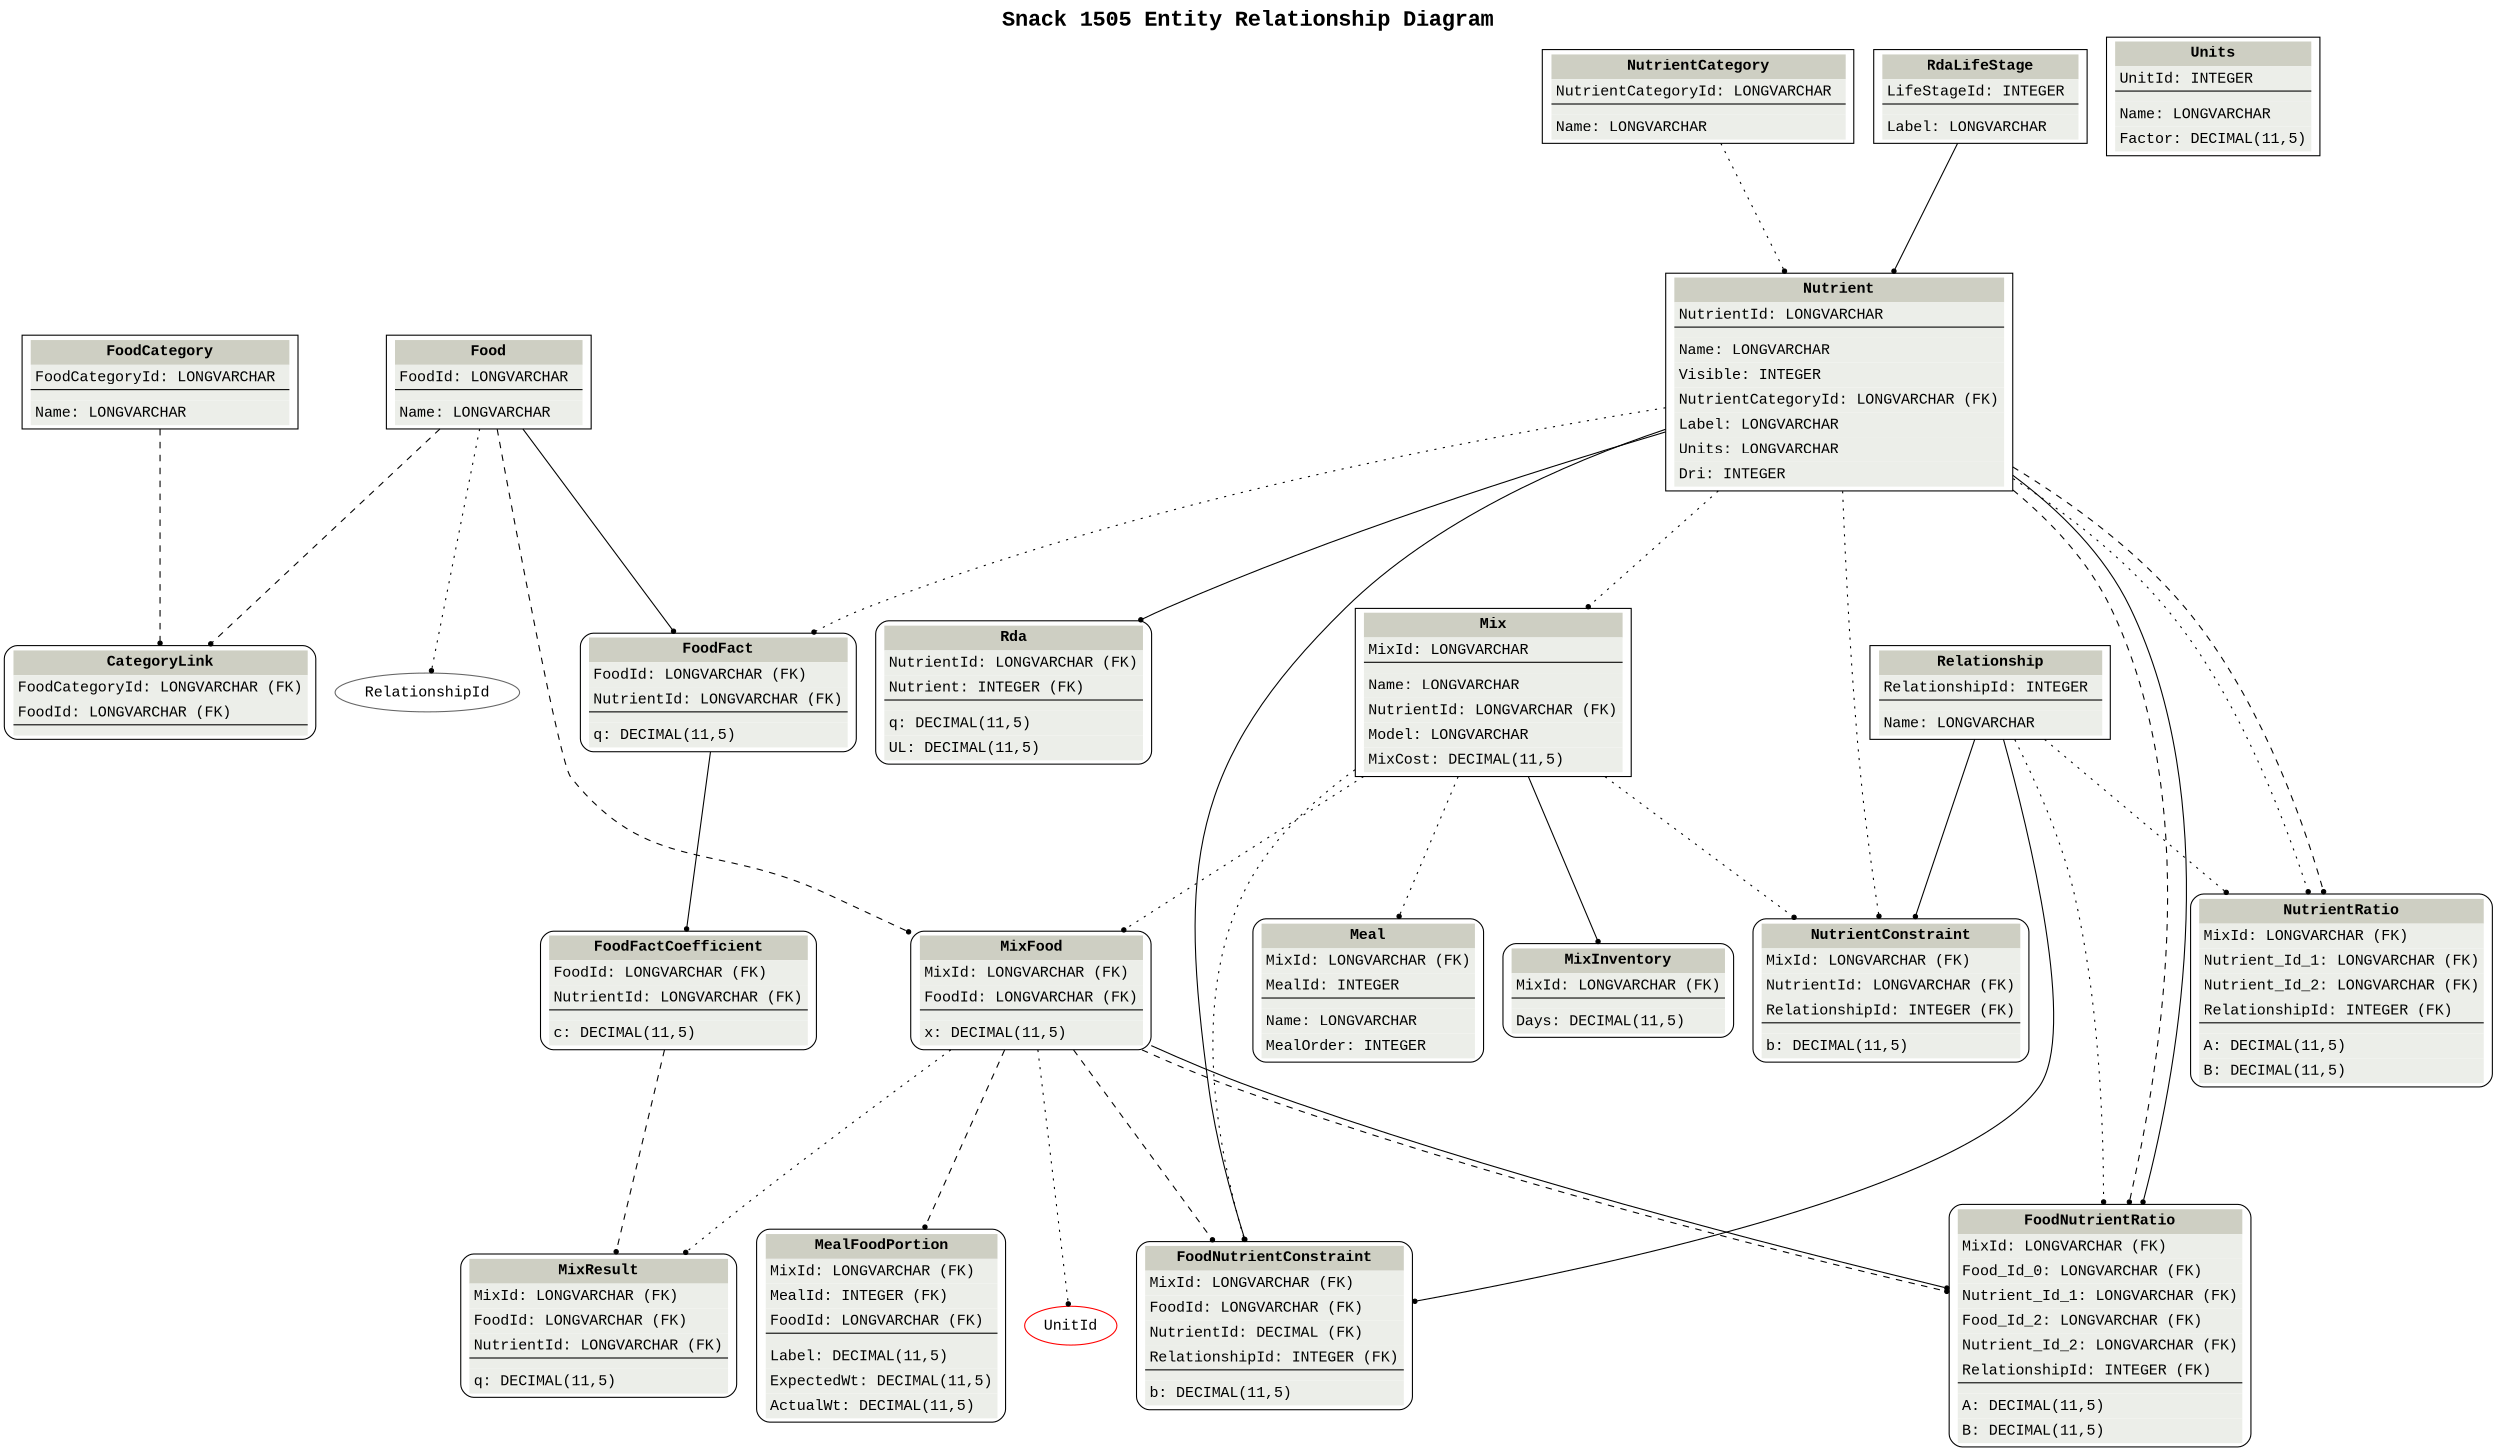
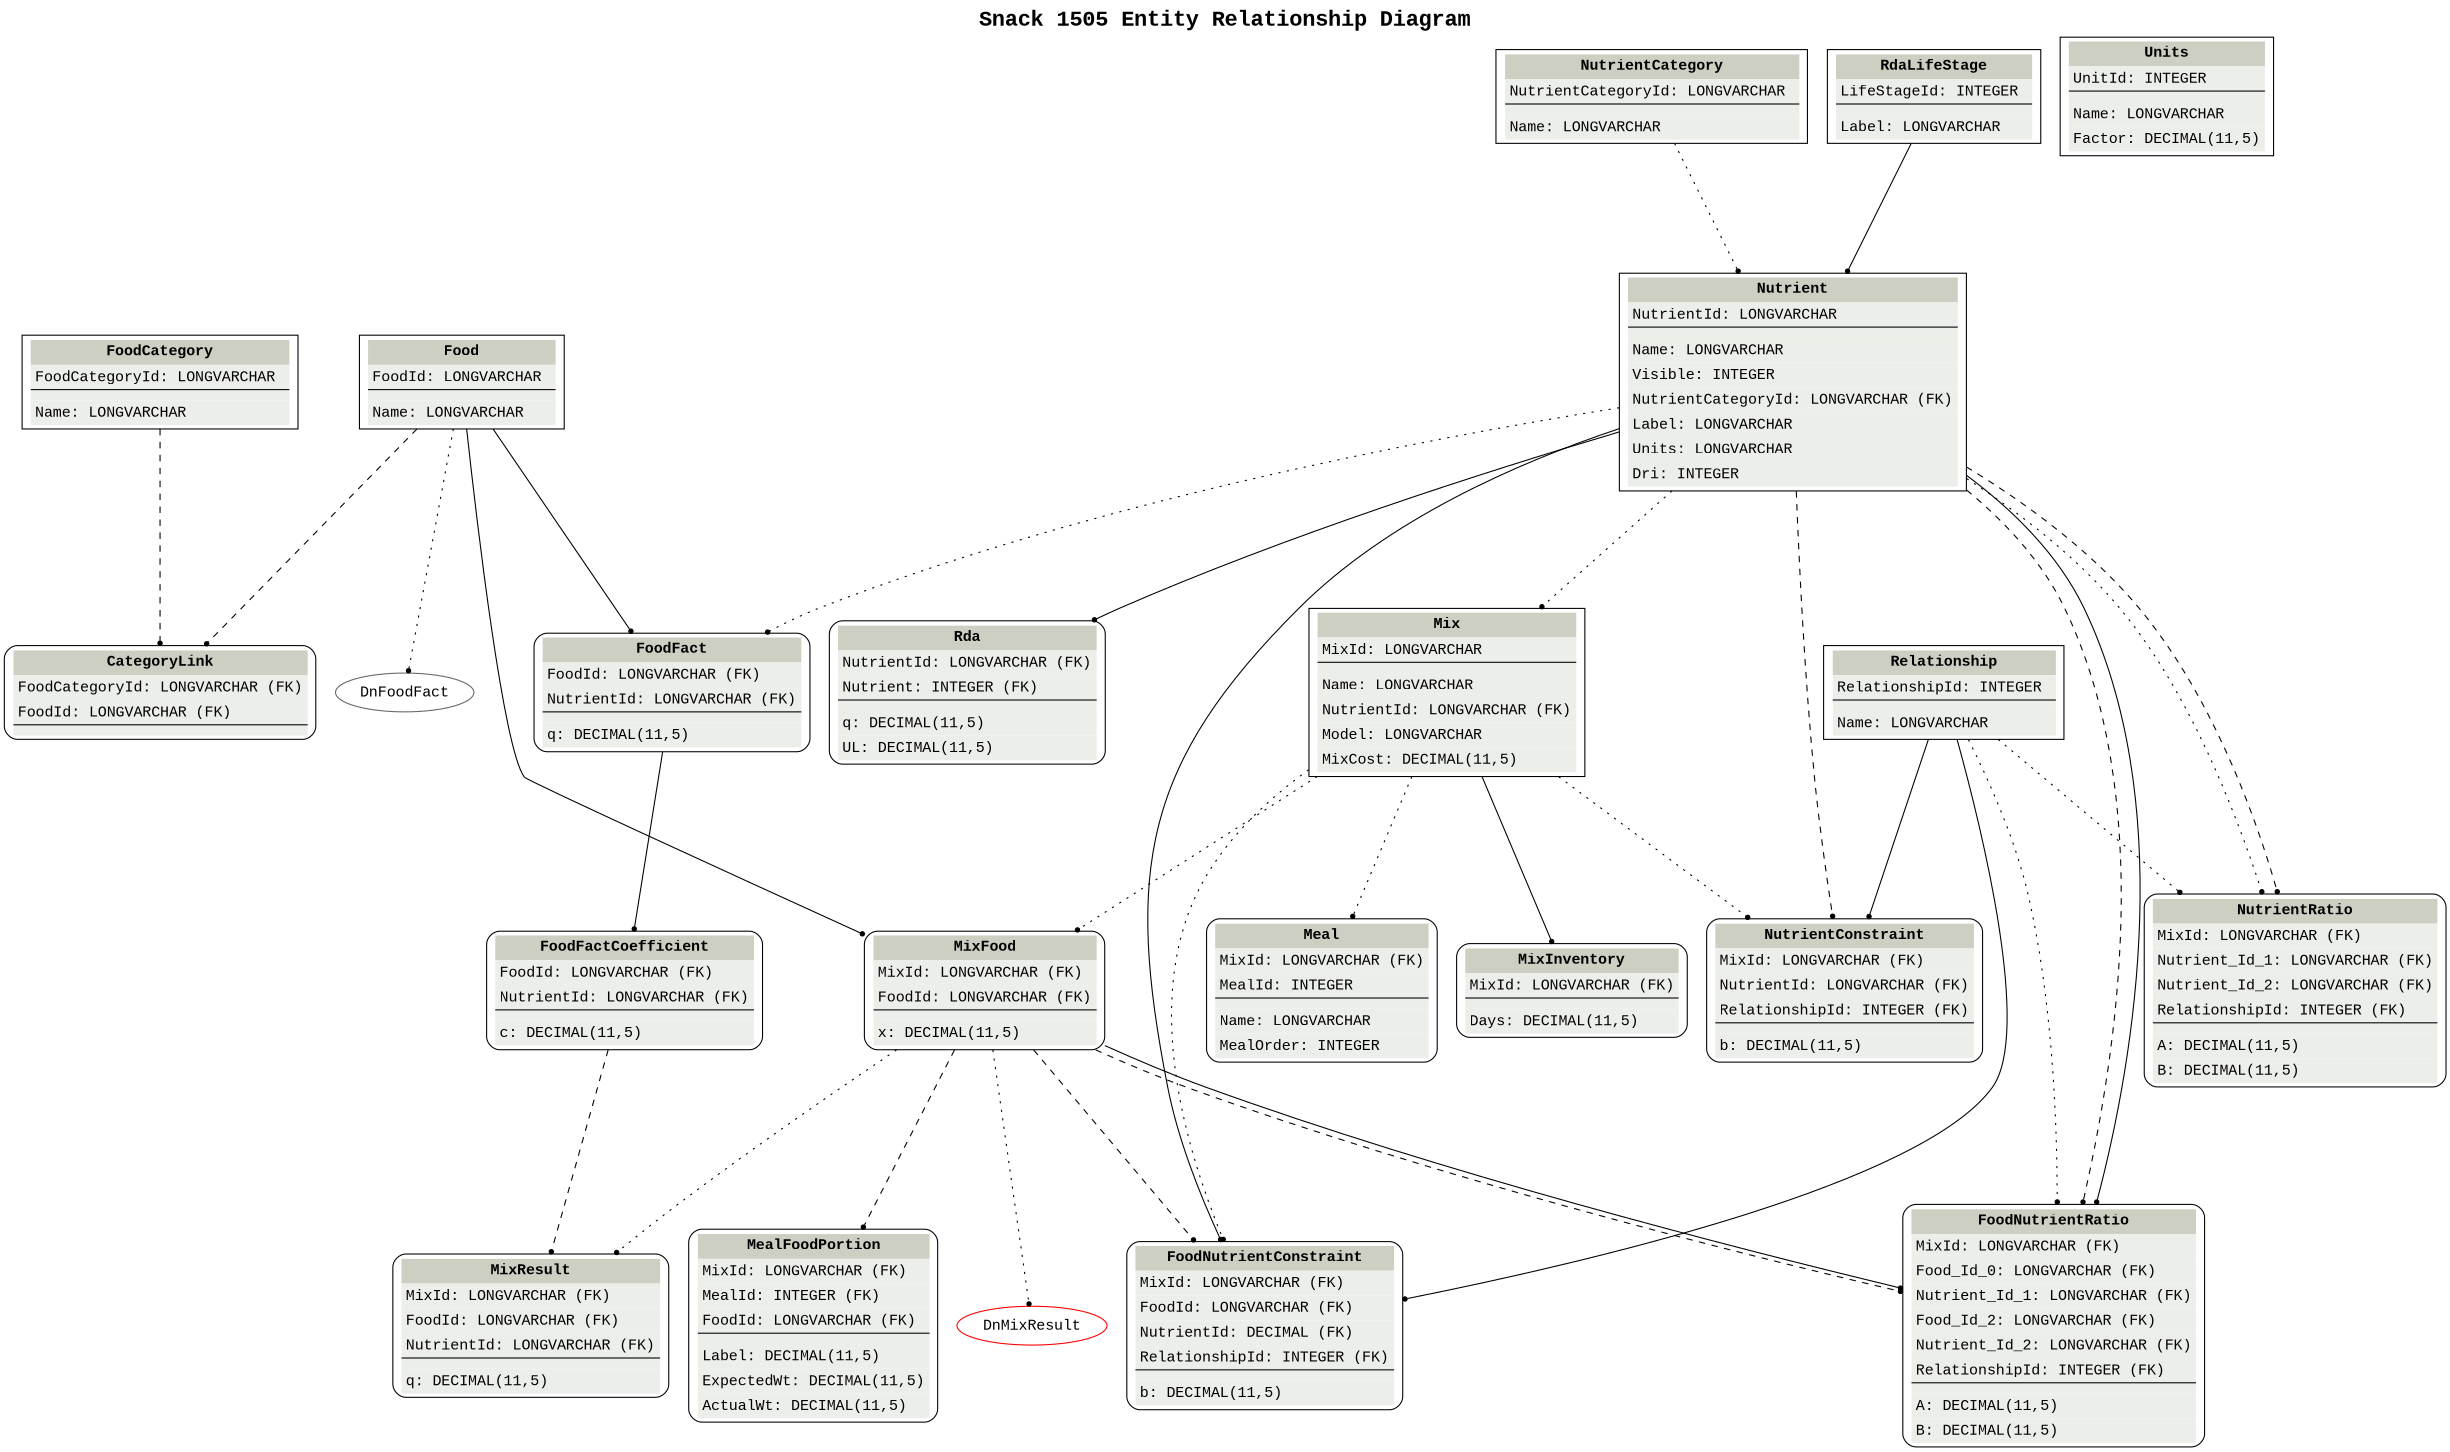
(427, 692) -> (405, 692)
(1854, 703) -> (1808, 703)
(577, 784) -> (532, 781)
(1071, 1326) -> (1032, 1326)
